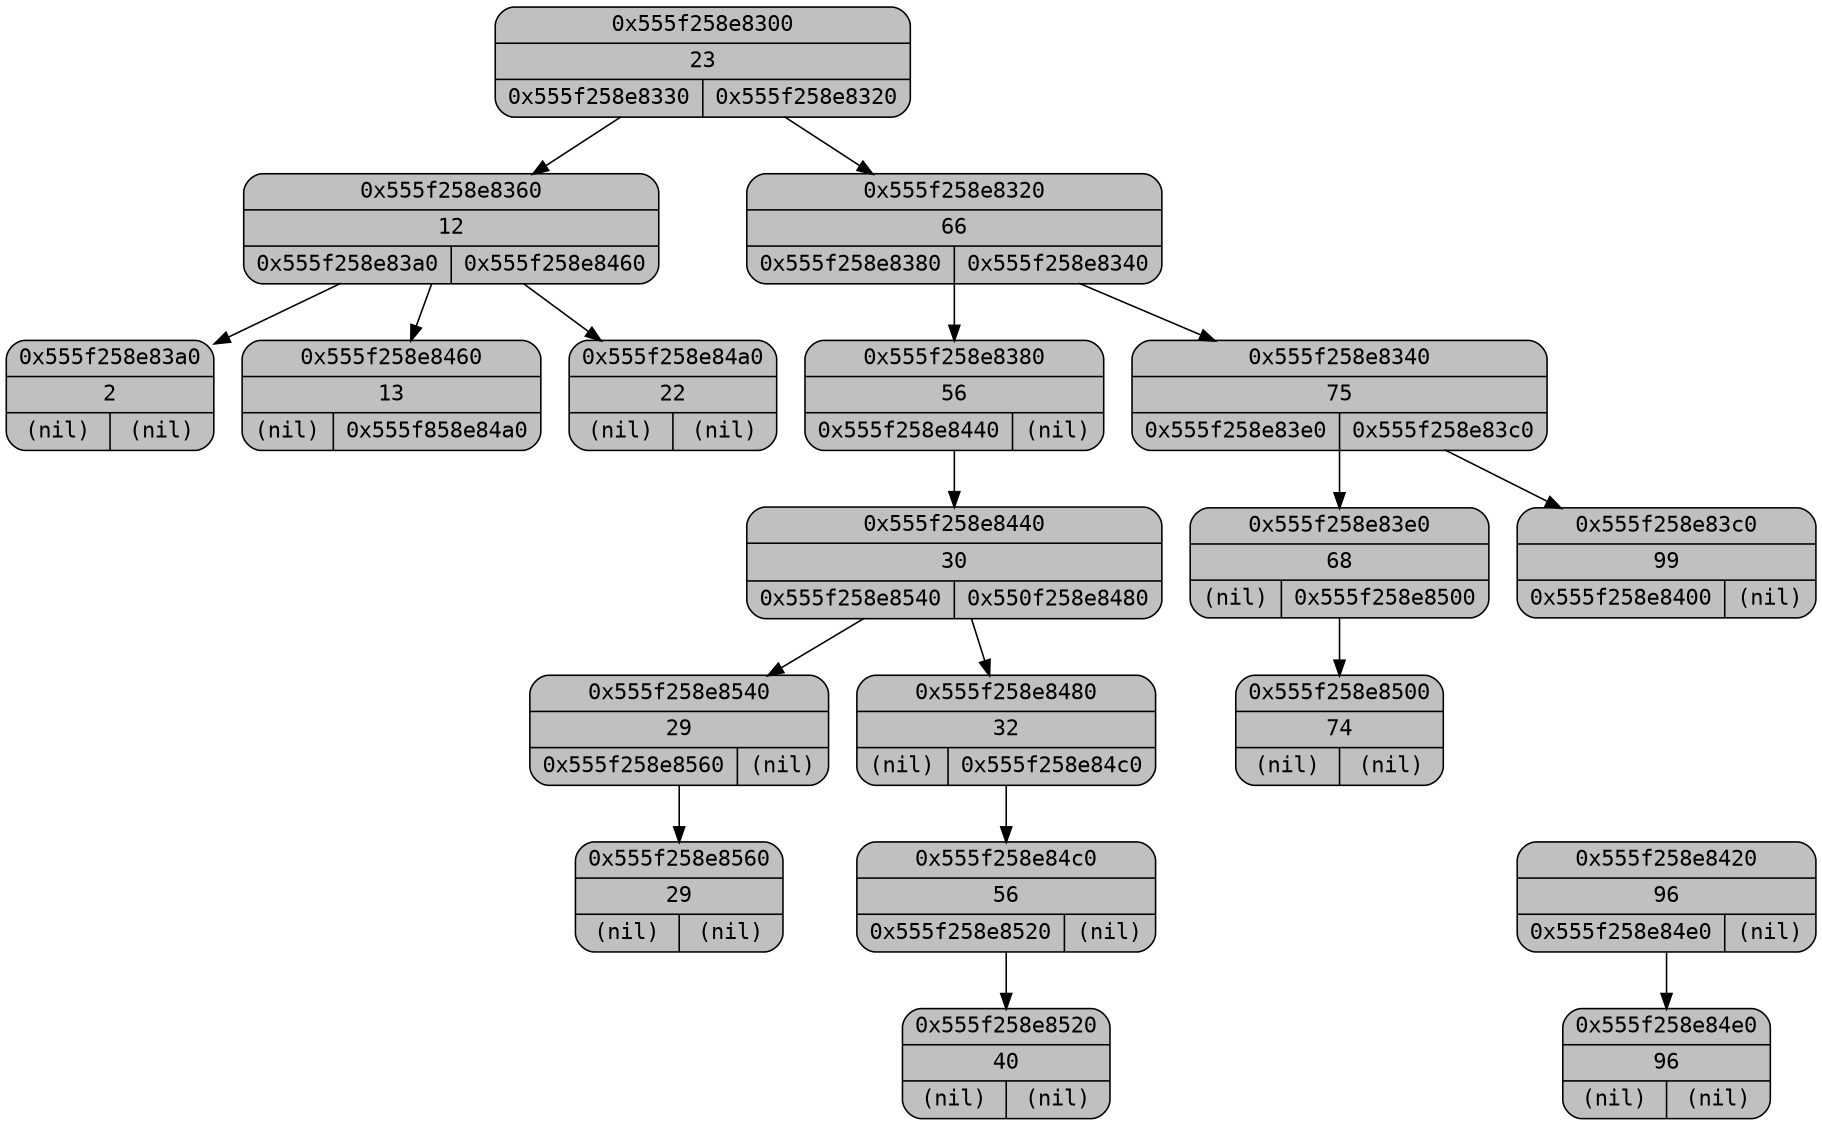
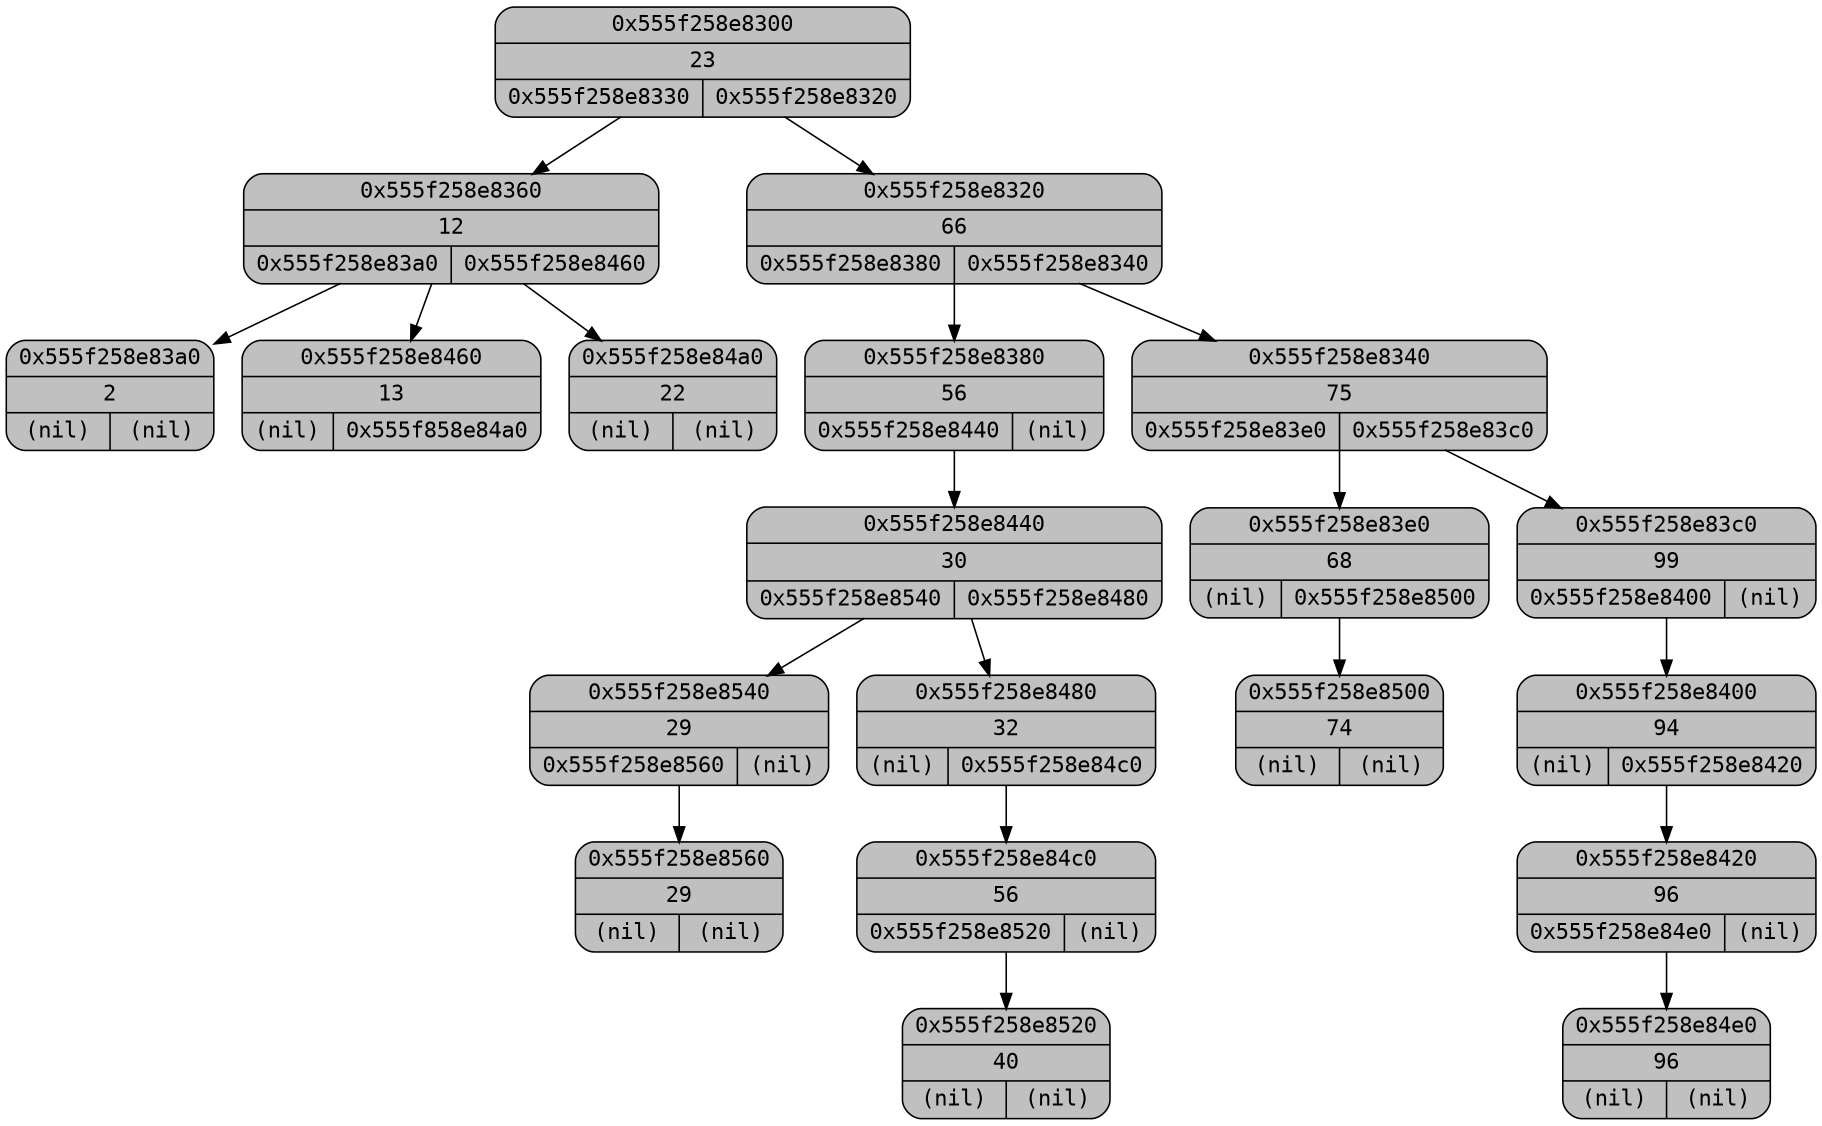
(1058, 599) -> (1058, 599)
none -> (1667, 730)
